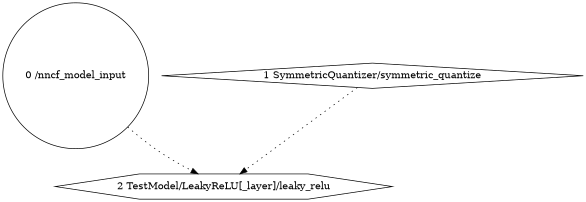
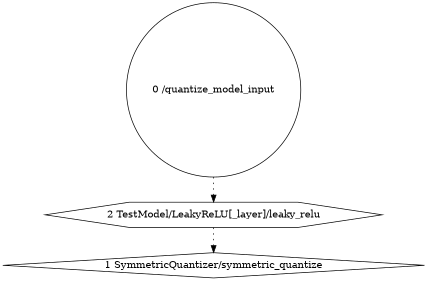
(76, 76) -> (214, 90)
(302, 129) -> (214, 237)
